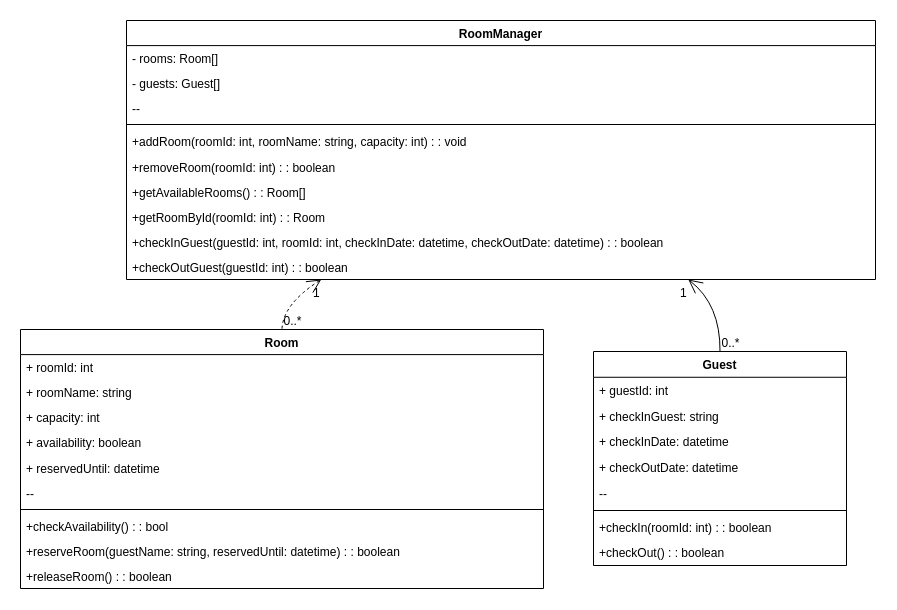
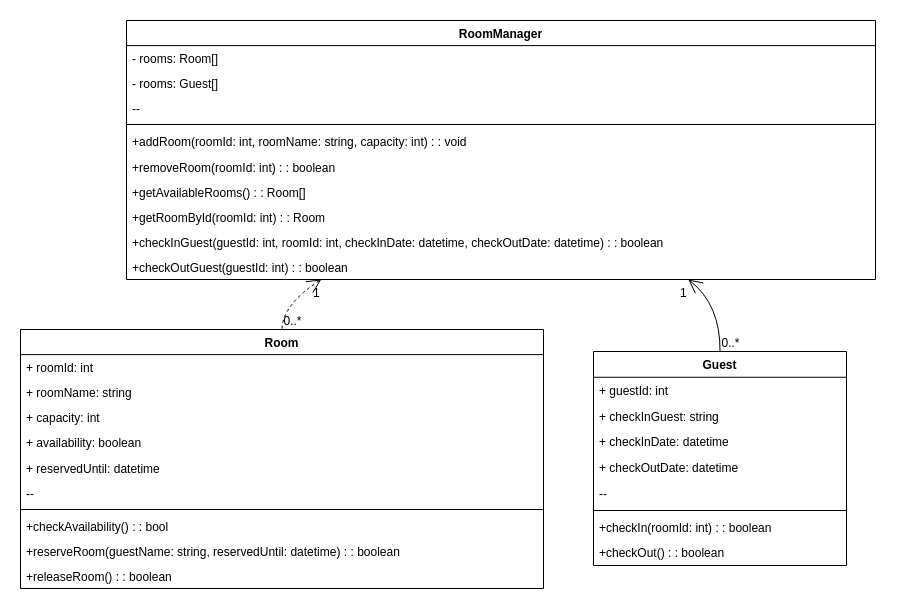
(184, 84) -> (181, 84)
